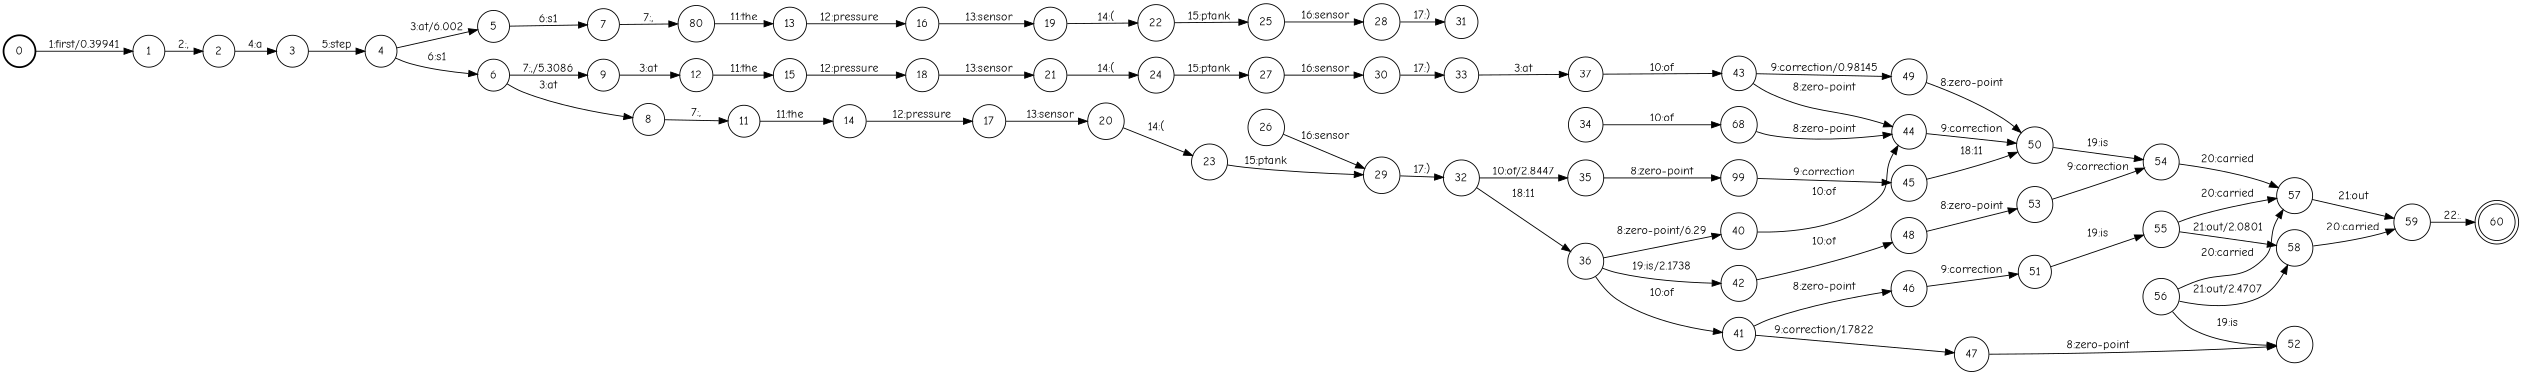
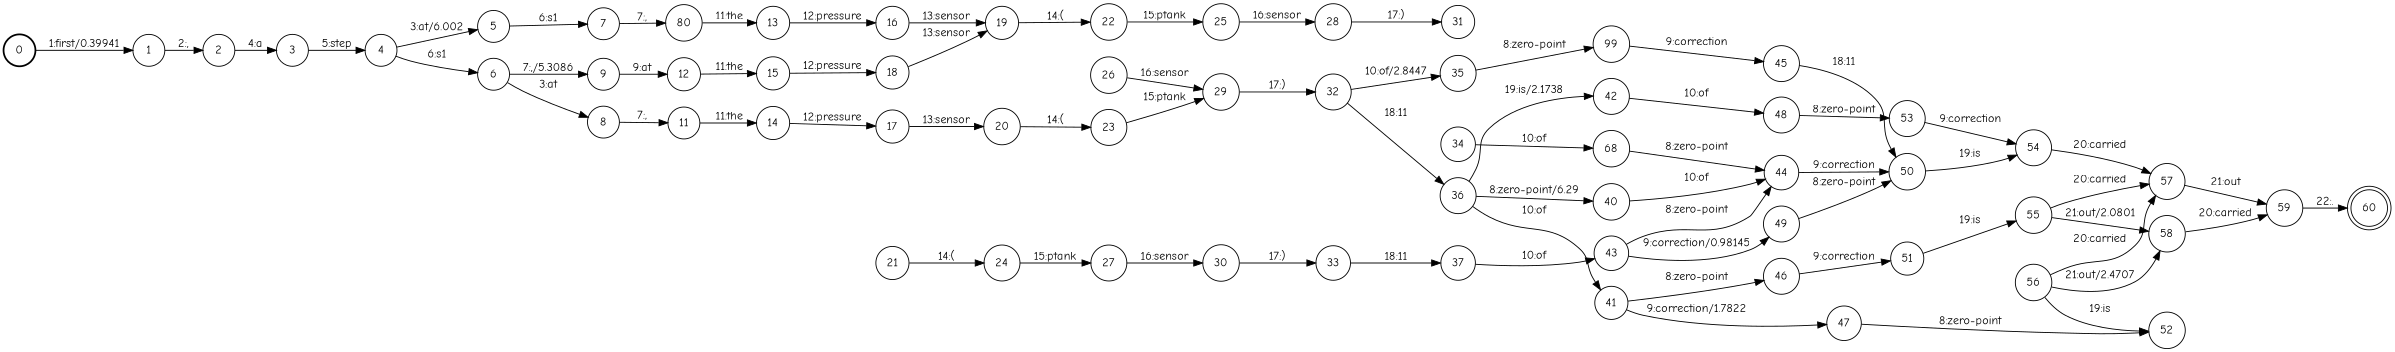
(649, 68) -> (642, 68)
(1524, 68) -> (1396, 256)
(982, 75) -> (944, 52)
